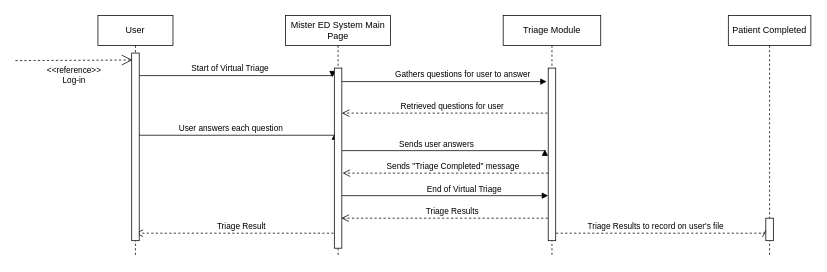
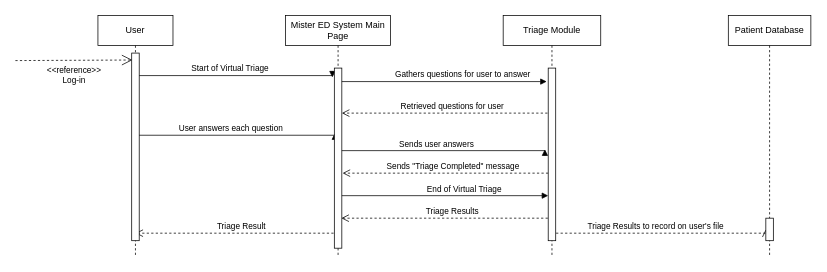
(769, 30) -> (769, 30)
